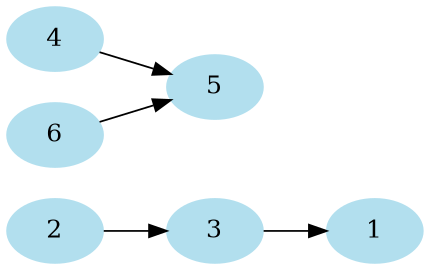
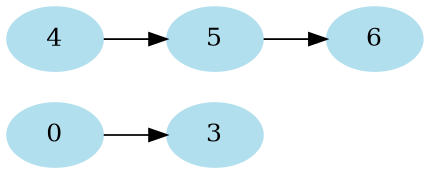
(127, 114) -> (286, 39)
(55, 231) -> (55, 135)
(375, 231) -> none
